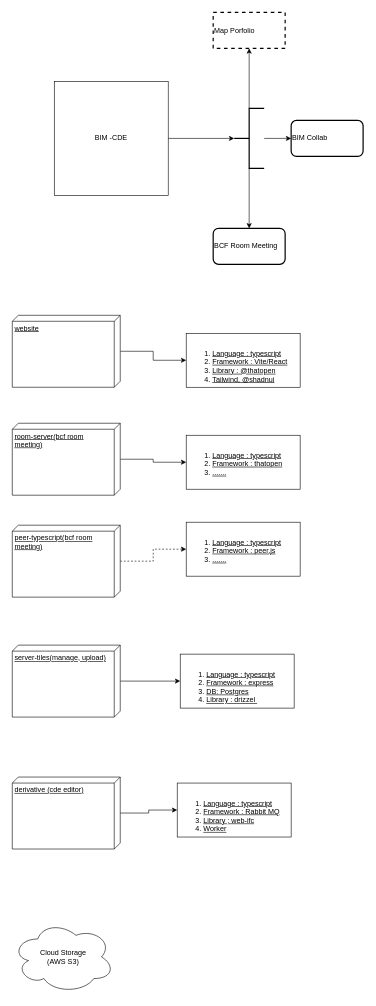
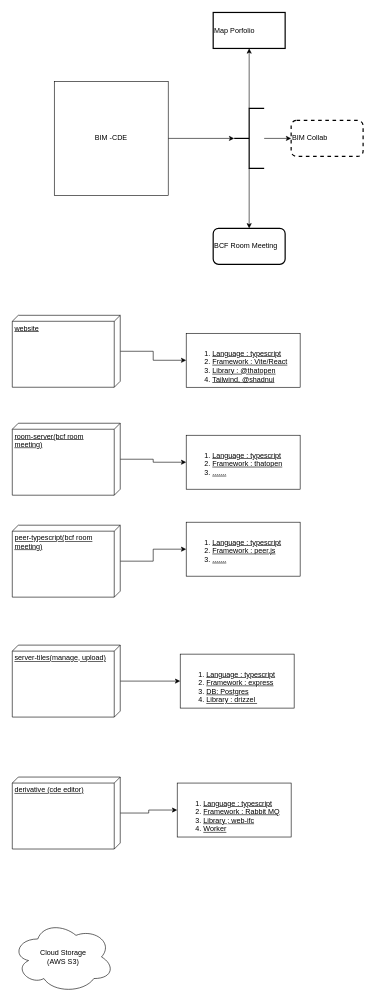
(249, 30) -> (249, 30)
(327, 138) -> (327, 138)
(153, 558) -> (153, 558)
